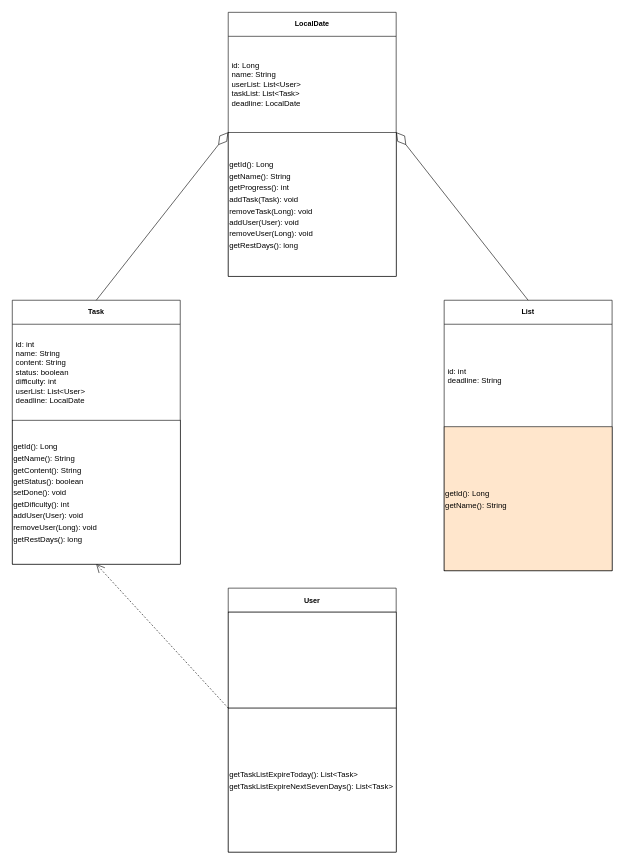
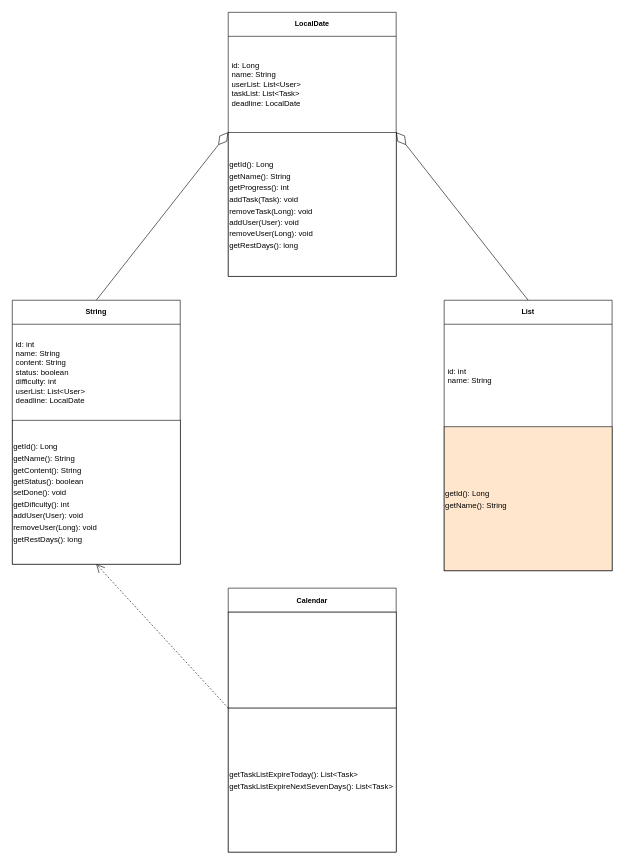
(96, 312) -> (96, 312)
(475, 376) -> (469, 376)
(312, 600) -> (312, 600)
